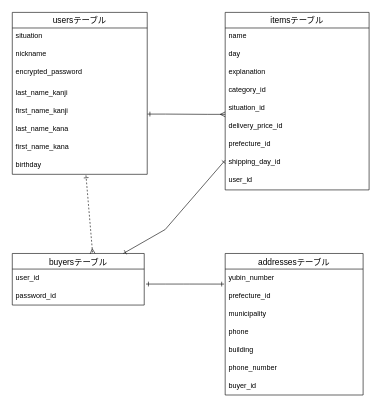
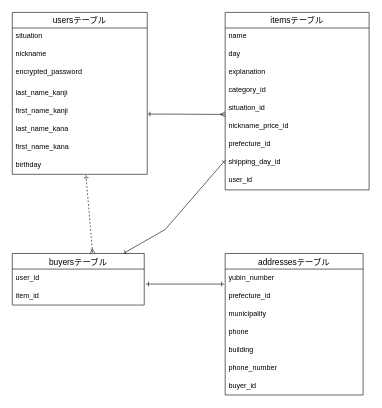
(259, 126) -> (260, 126)
(37, 295) -> (28, 295)
